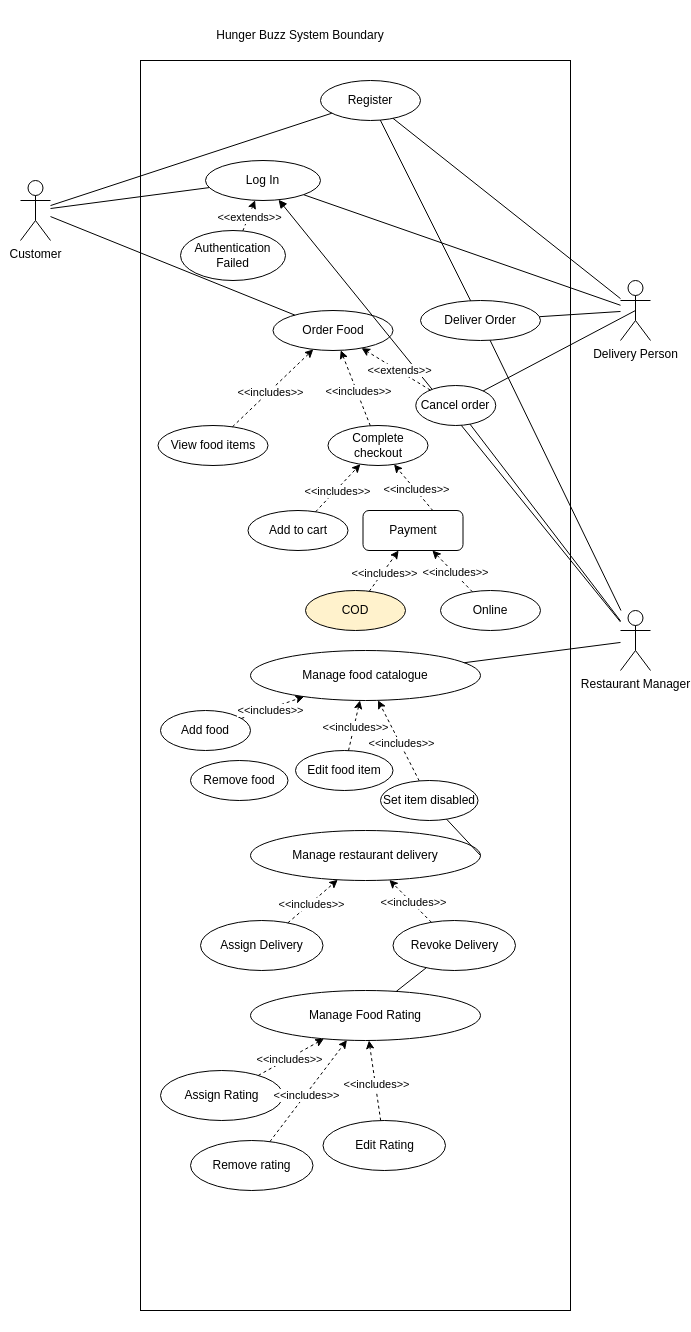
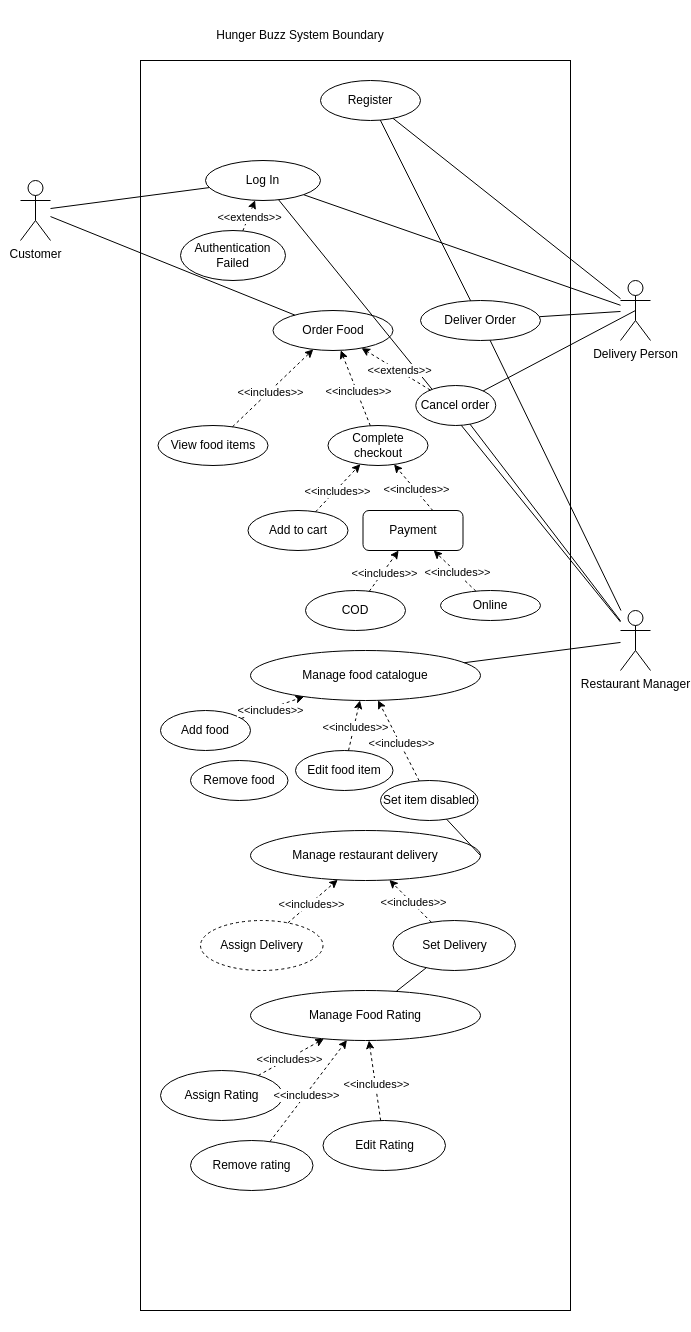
(191, 159) -> none
(284, 207) -> (282, 204)
(356, 611) -> (356, 611)
(491, 611) -> (491, 606)
(262, 946) -> (262, 946)
(455, 946) -> (455, 946)
